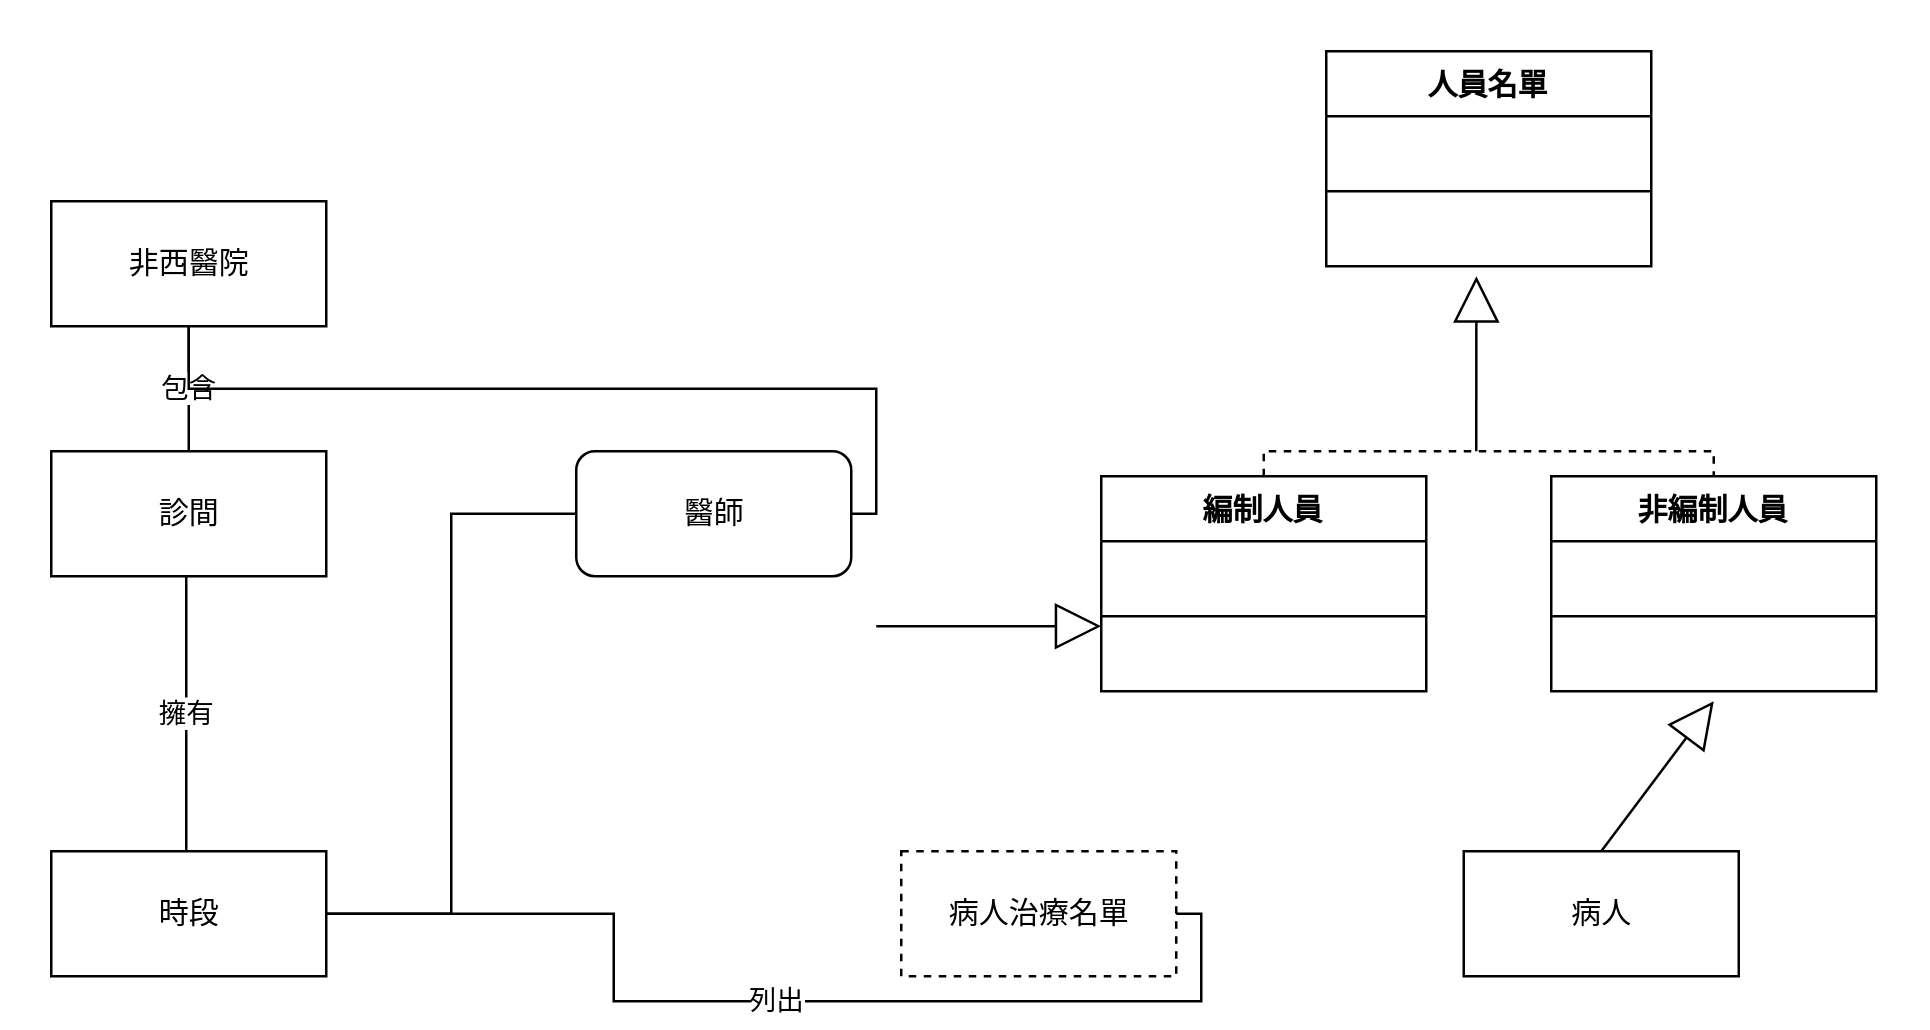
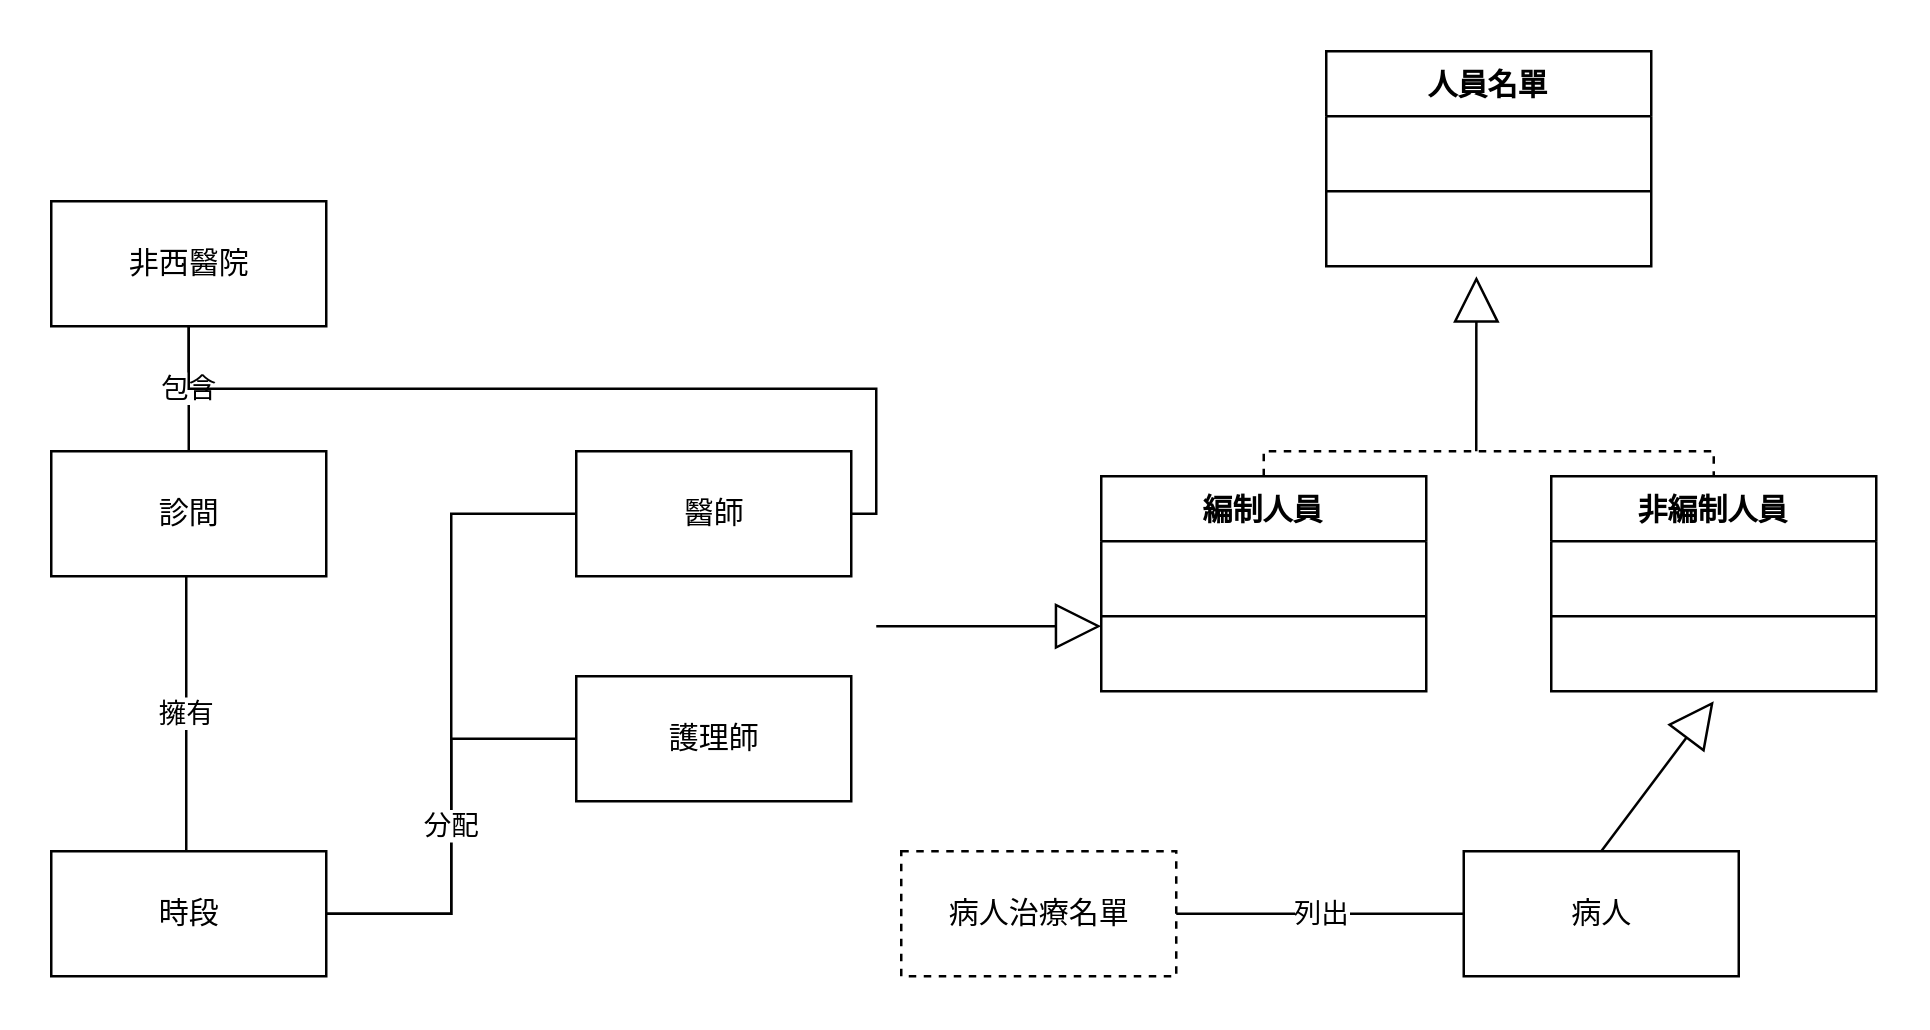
(714, 514) -> (714, 514)
none -> (515, 739)
none -> (714, 739)
(829, 1001) -> (1332, 914)
